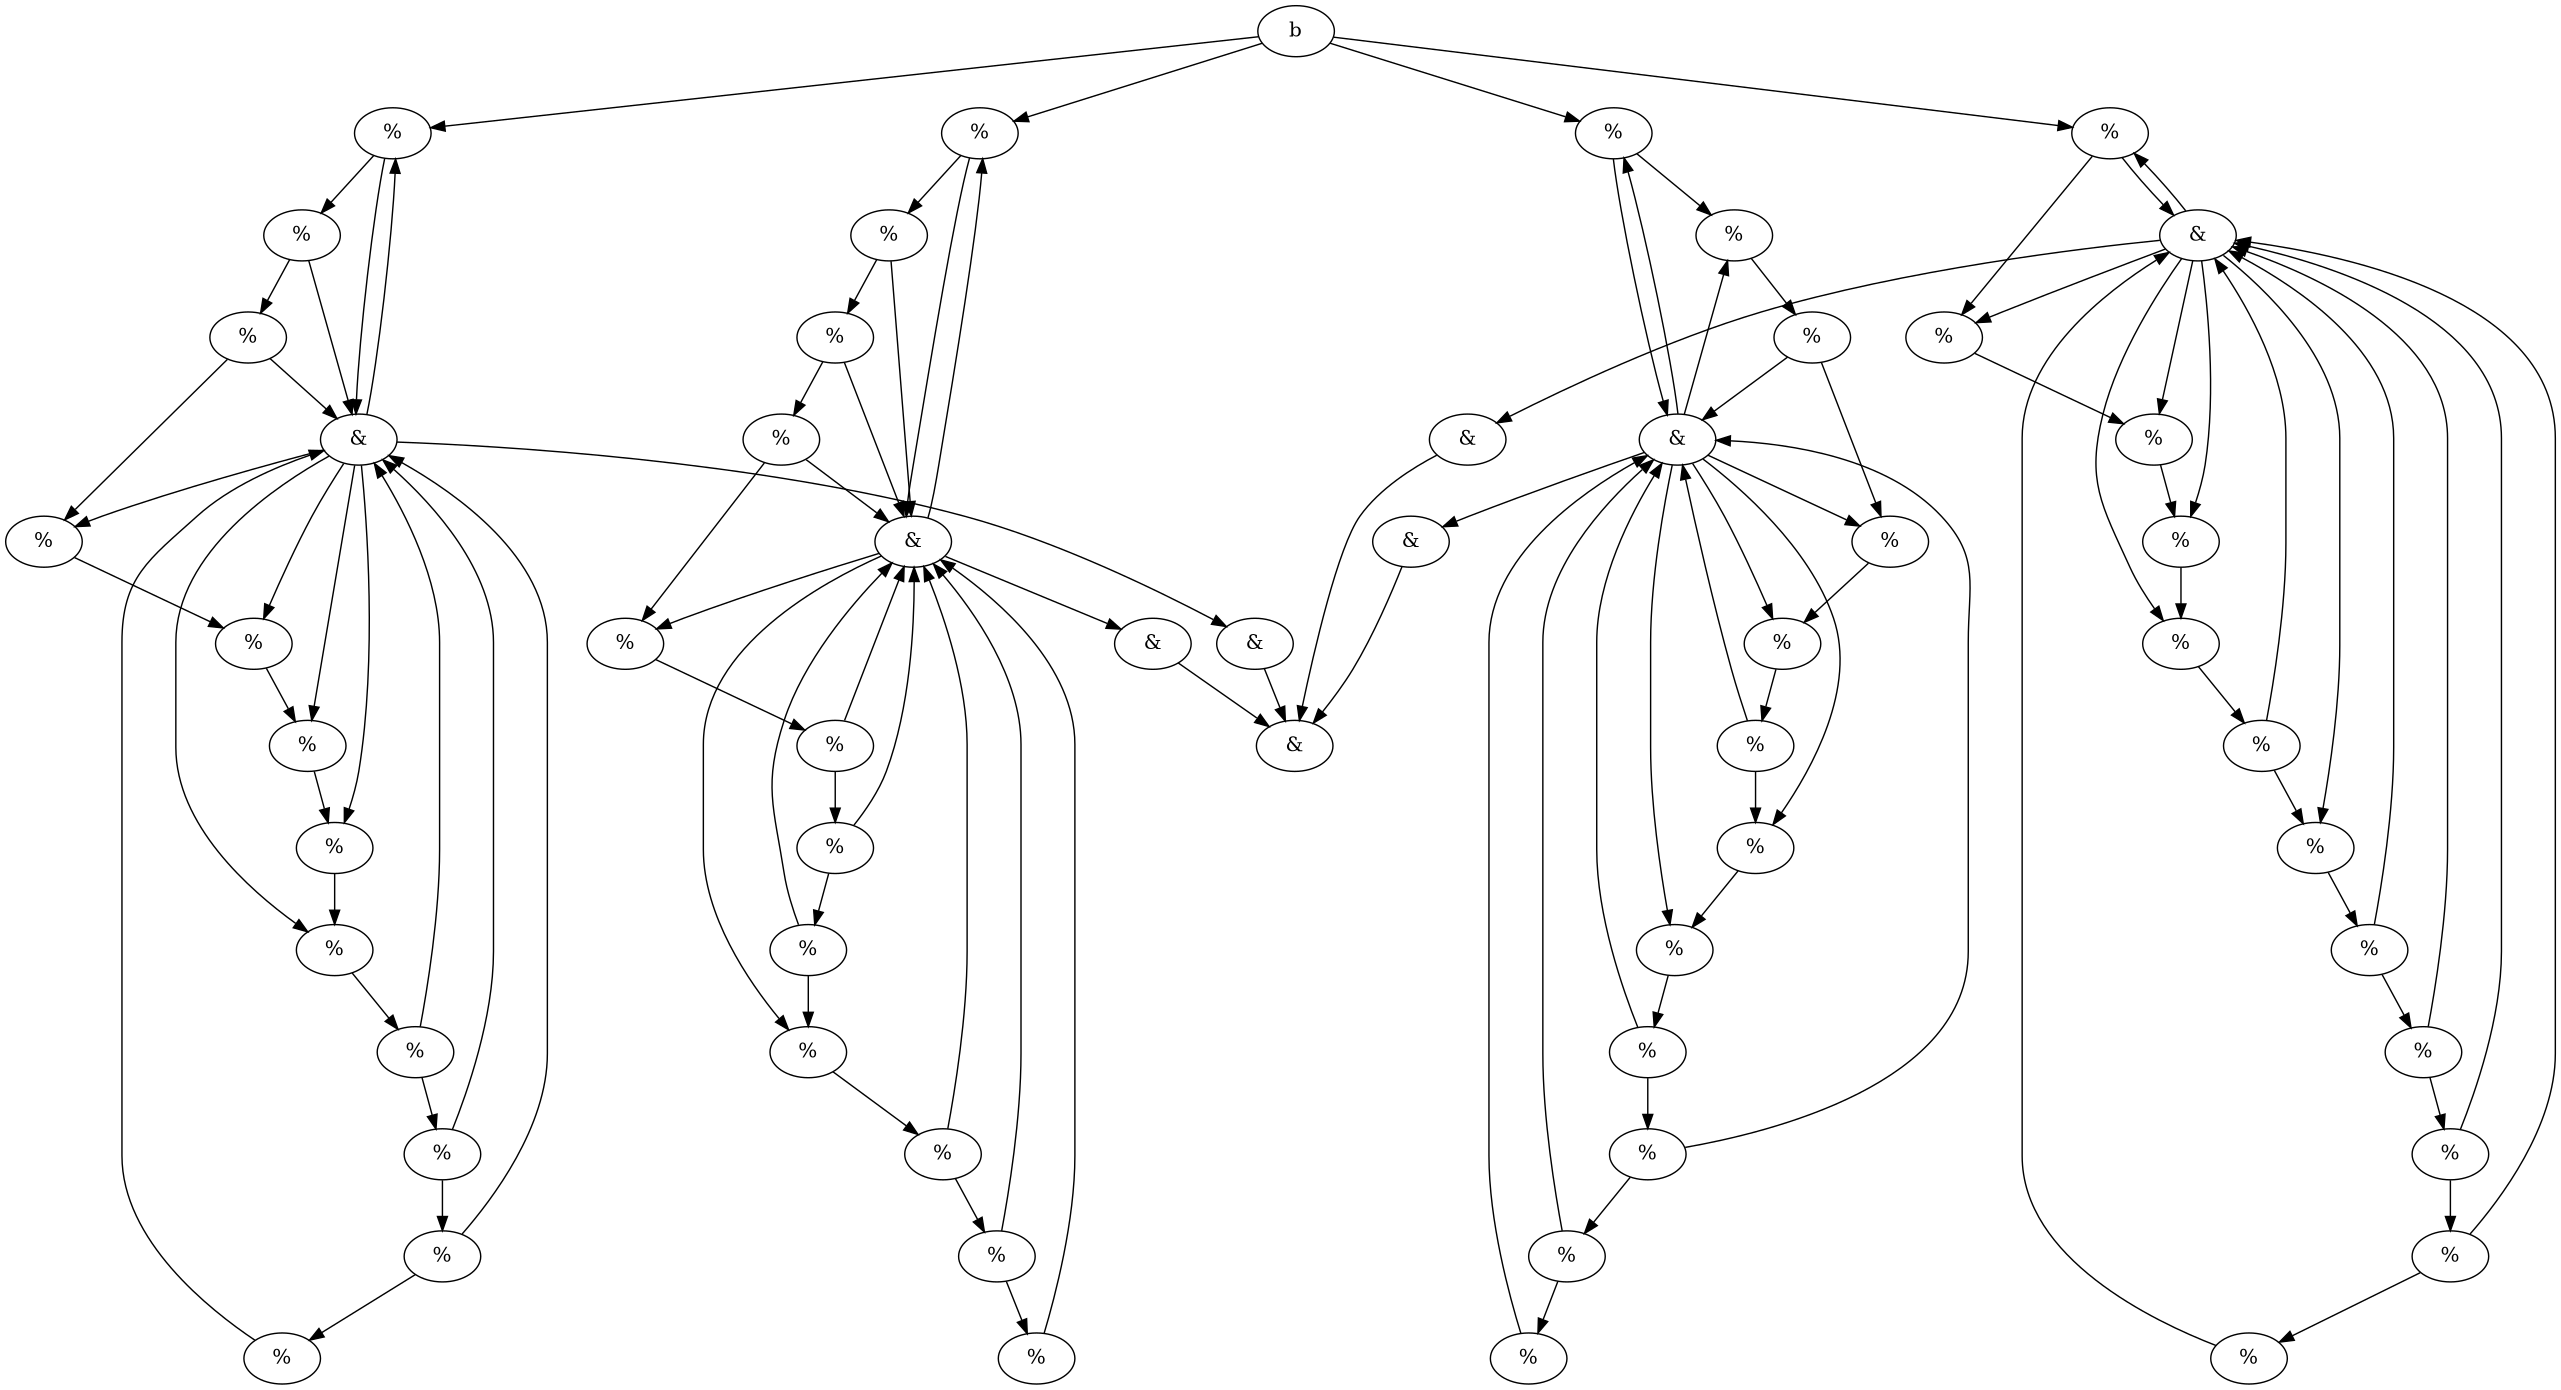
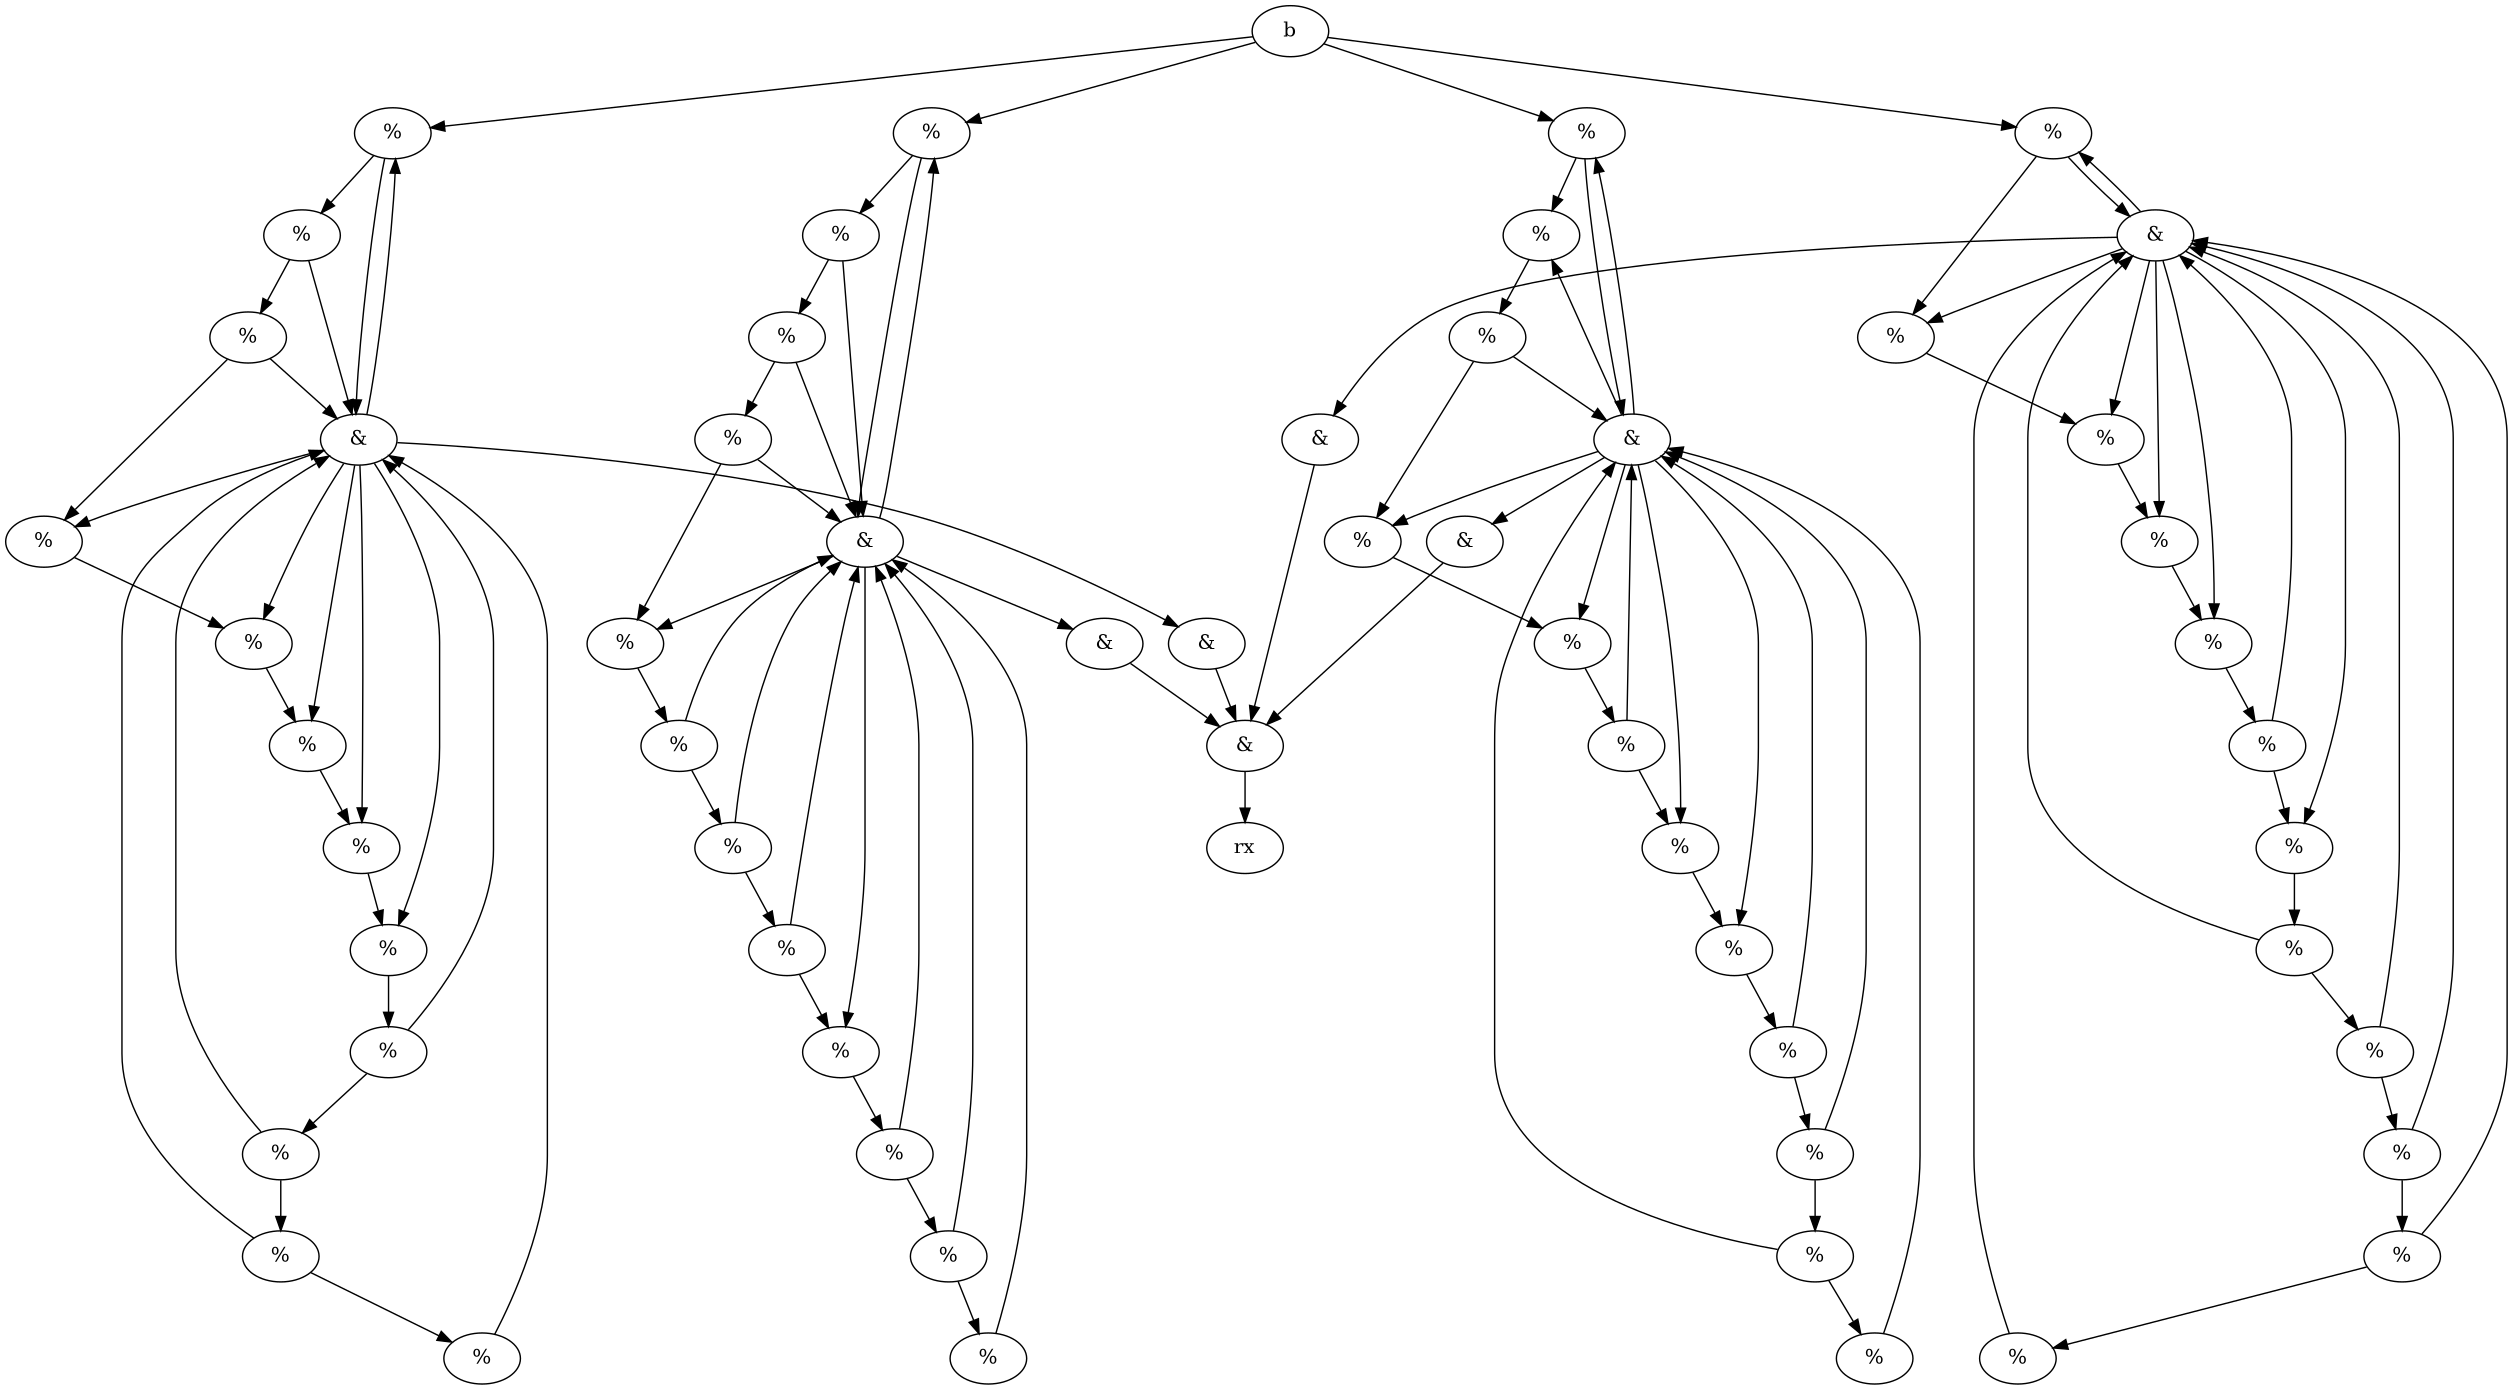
none -> (1245, 848)
